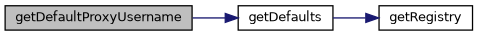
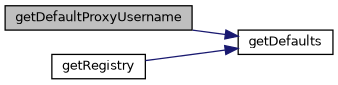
(349, 18) -> (185, 55)
